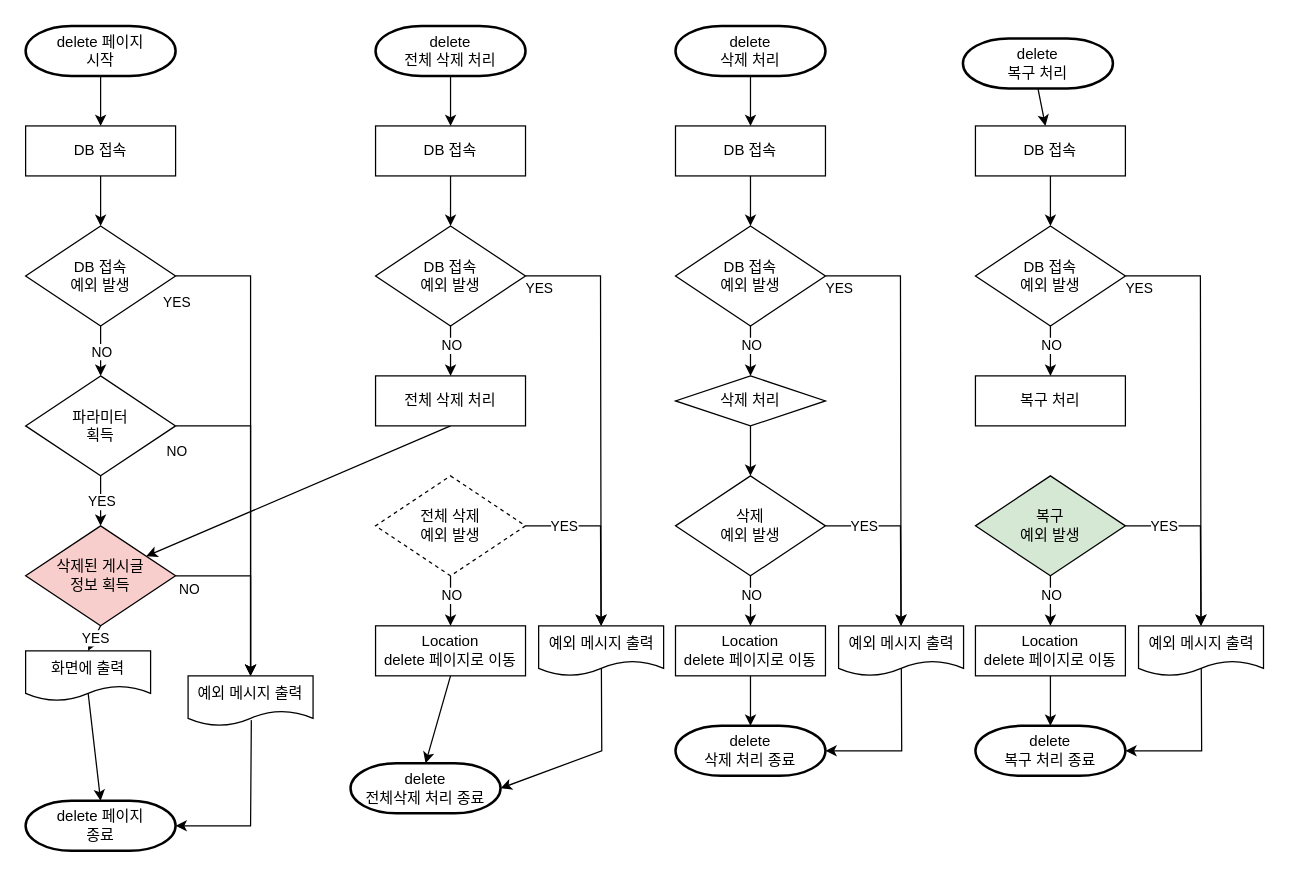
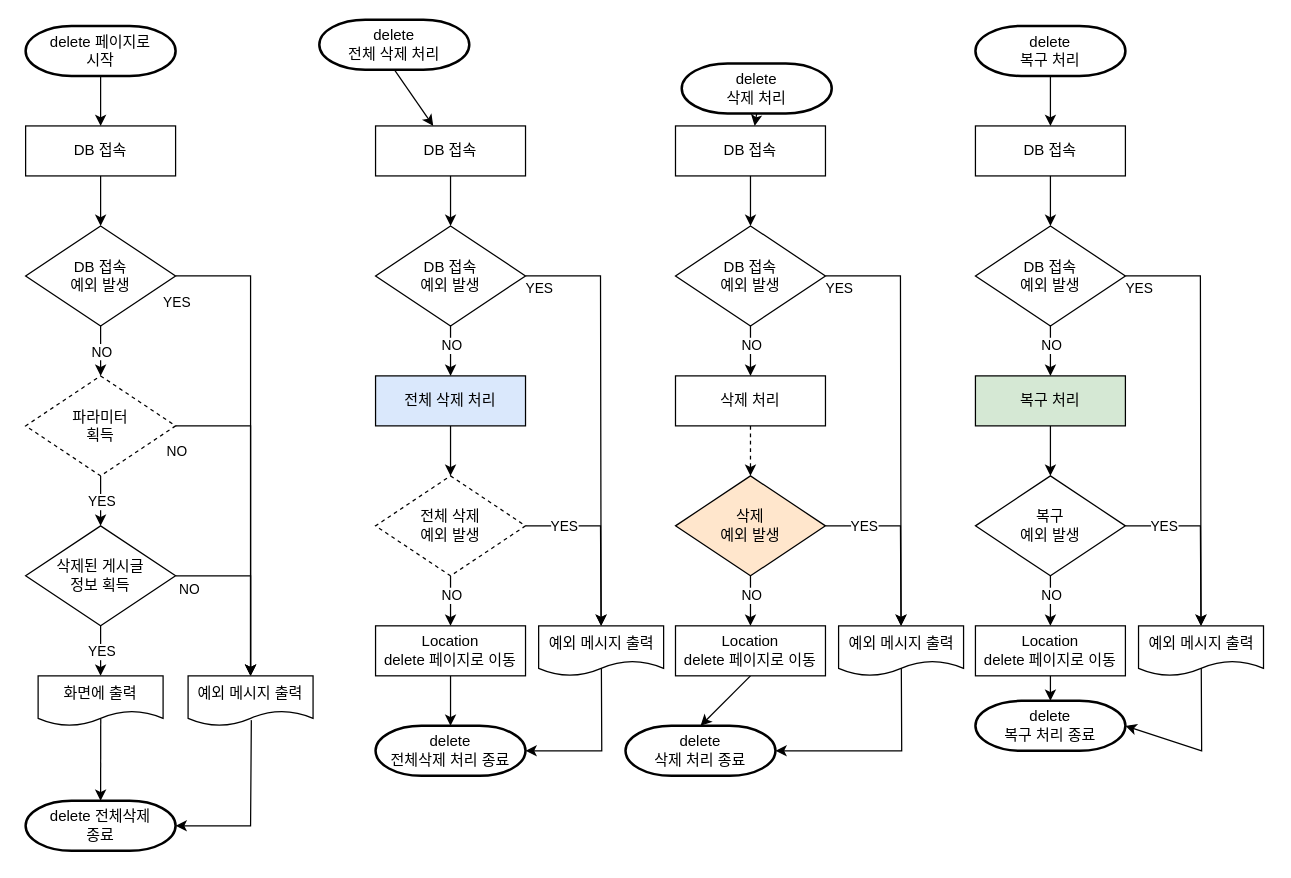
(101, 51) -> (101, 51)
(451, 51) -> (394, 44)
(751, 51) -> (757, 88)
(1038, 63) -> (1051, 51)
(451, 401) -> (451, 401)
(751, 401) -> (751, 401)
(1051, 401) -> (1051, 401)
(101, 426) -> (101, 426)
(751, 445) -> (751, 445)
none -> (1051, 447)
(303, 489) -> (451, 447)
(751, 526) -> (751, 526)
(1051, 526) -> (1051, 526)
(101, 576) -> (101, 576)
(88, 676) -> (101, 701)
(751, 751) -> (701, 751)
(1051, 751) -> (1051, 726)
(426, 788) -> (451, 751)
(101, 826) -> (101, 826)
